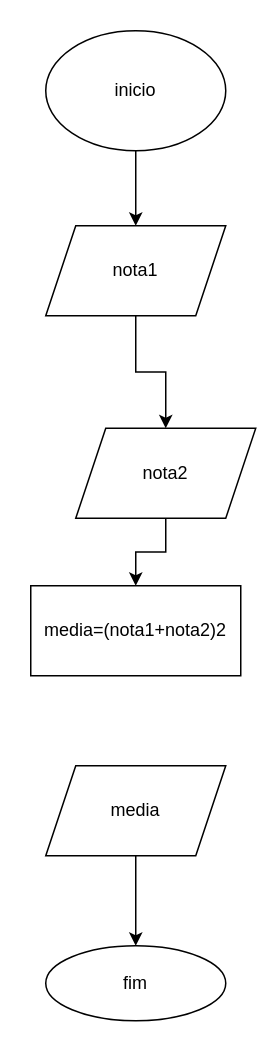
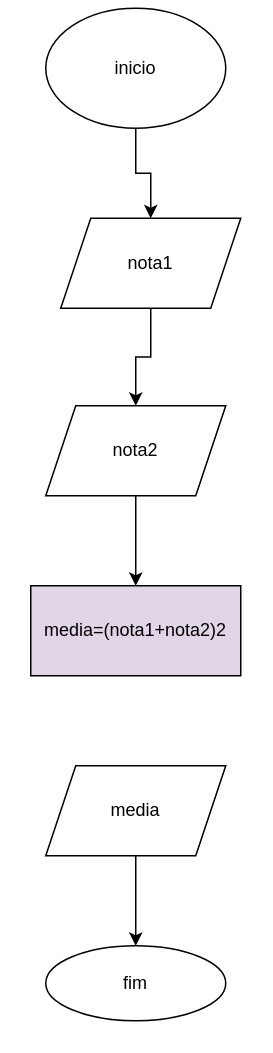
(136, 91) -> (136, 68)
(136, 271) -> (151, 263)
(166, 473) -> (136, 451)
(136, 631) -> (136, 631)
